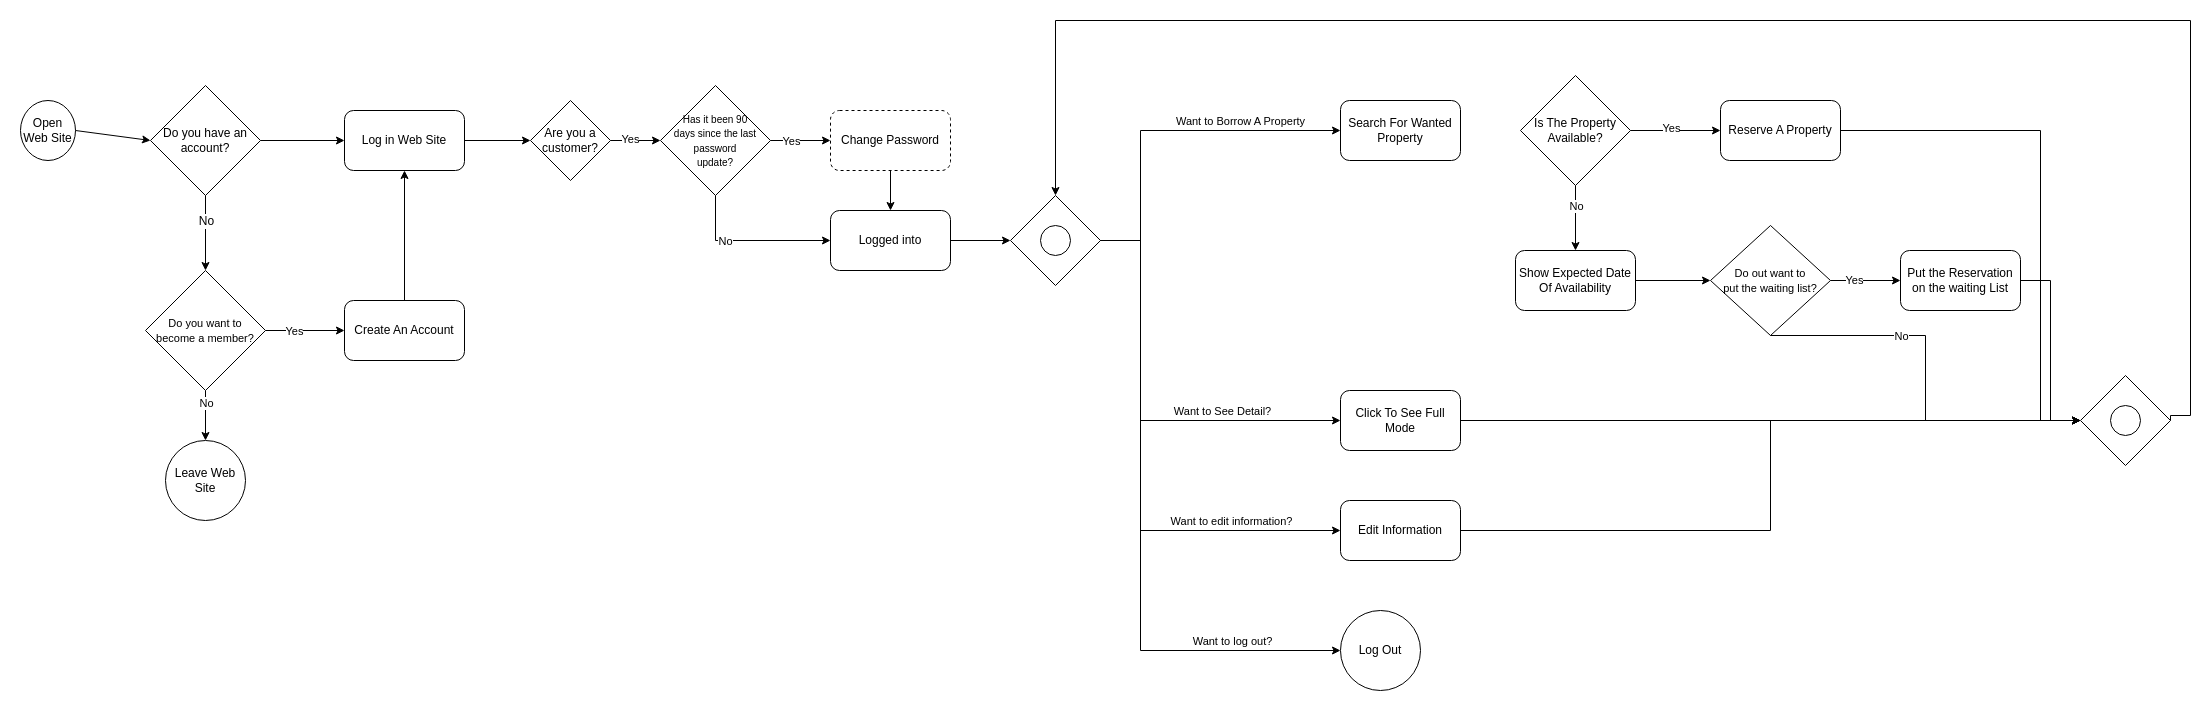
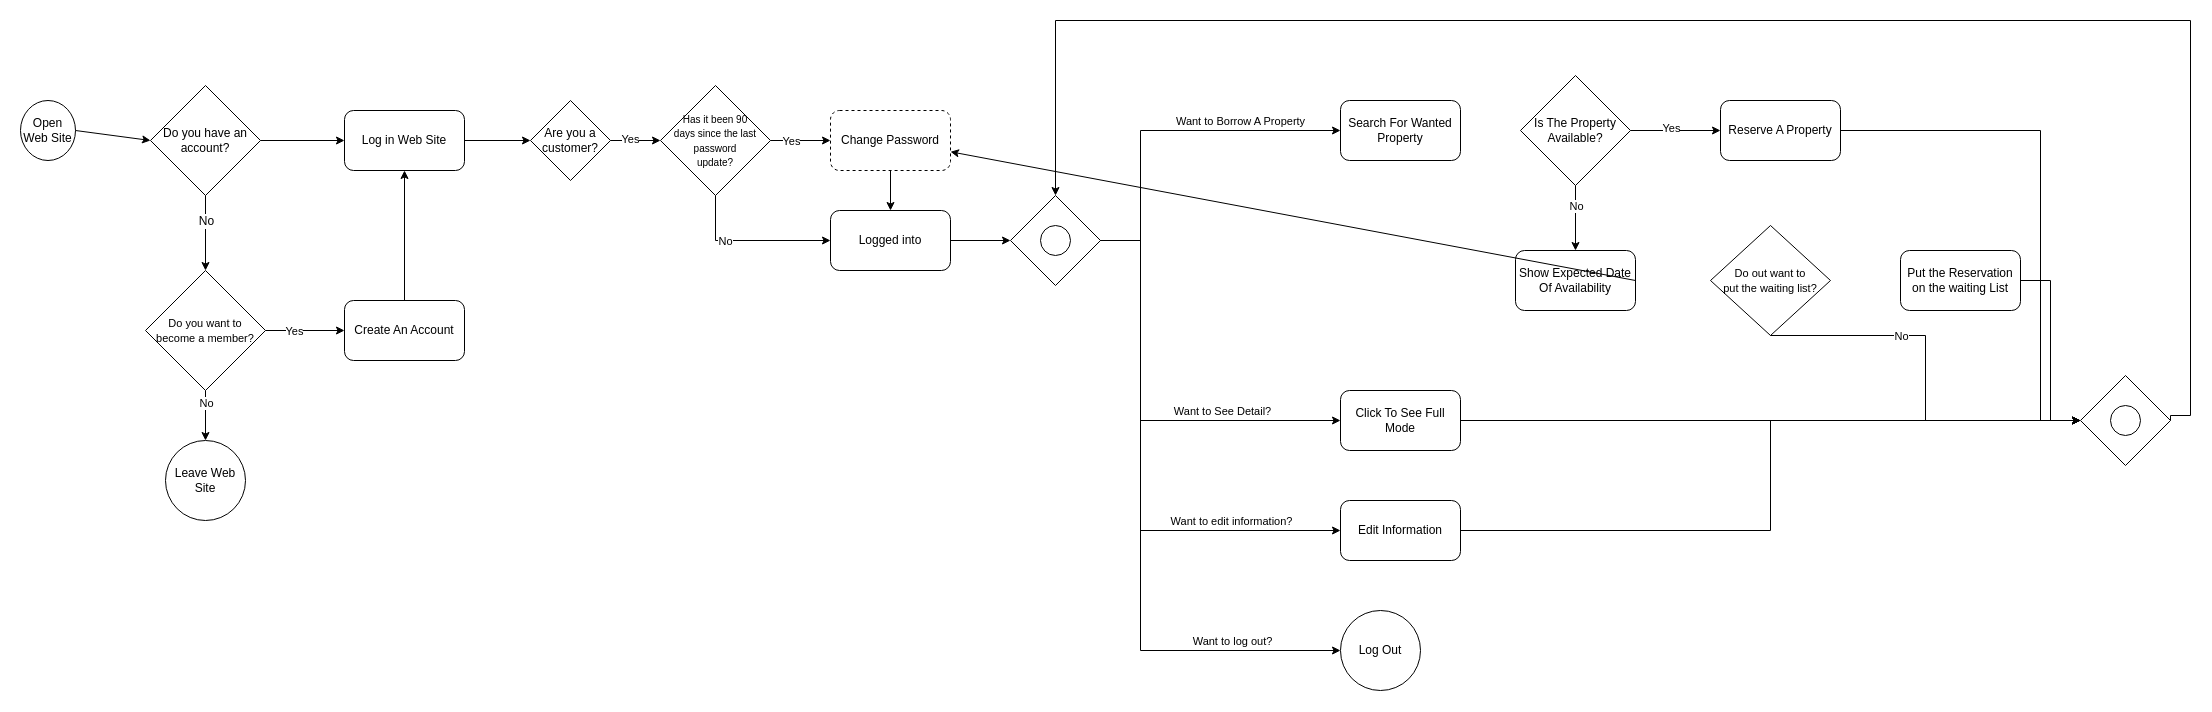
(1670, 281) -> (1296, 217)
(1862, 281) -> none
